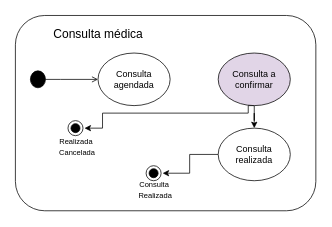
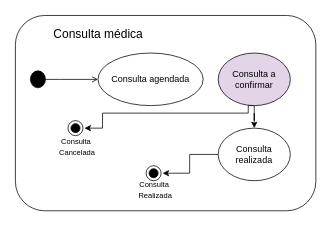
(134, 79) -> (150, 79)
(77, 146) -> (77, 146)
